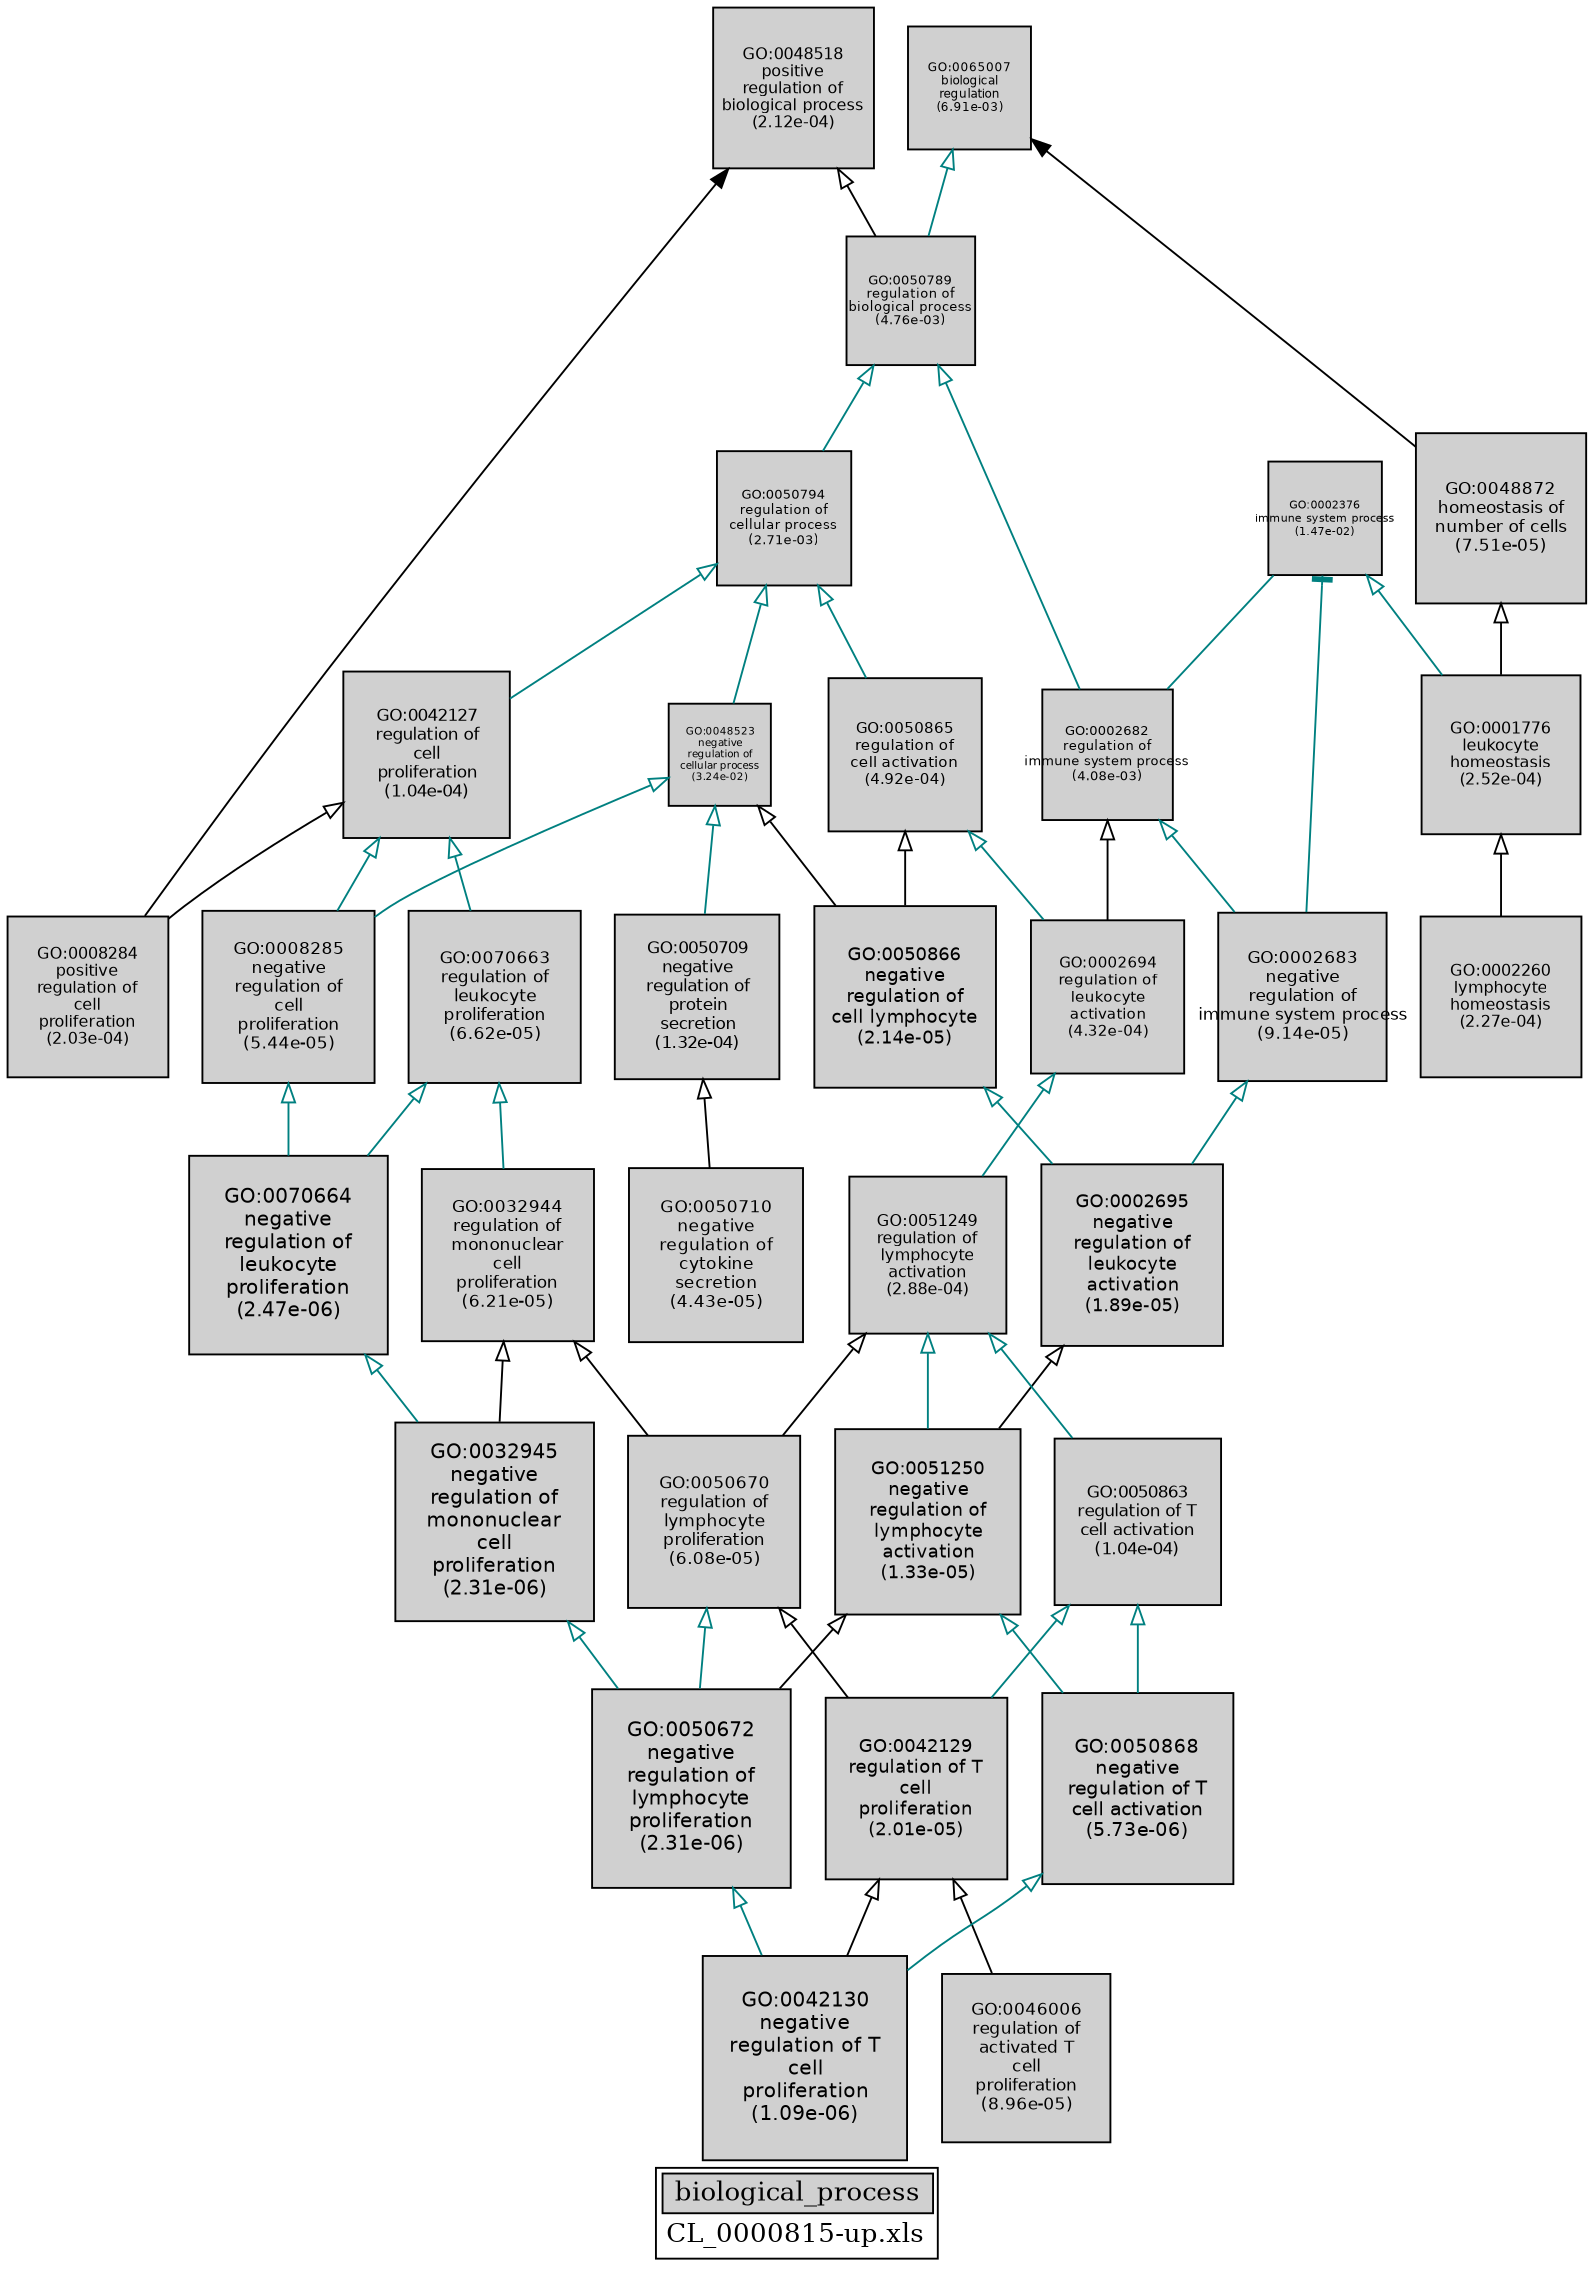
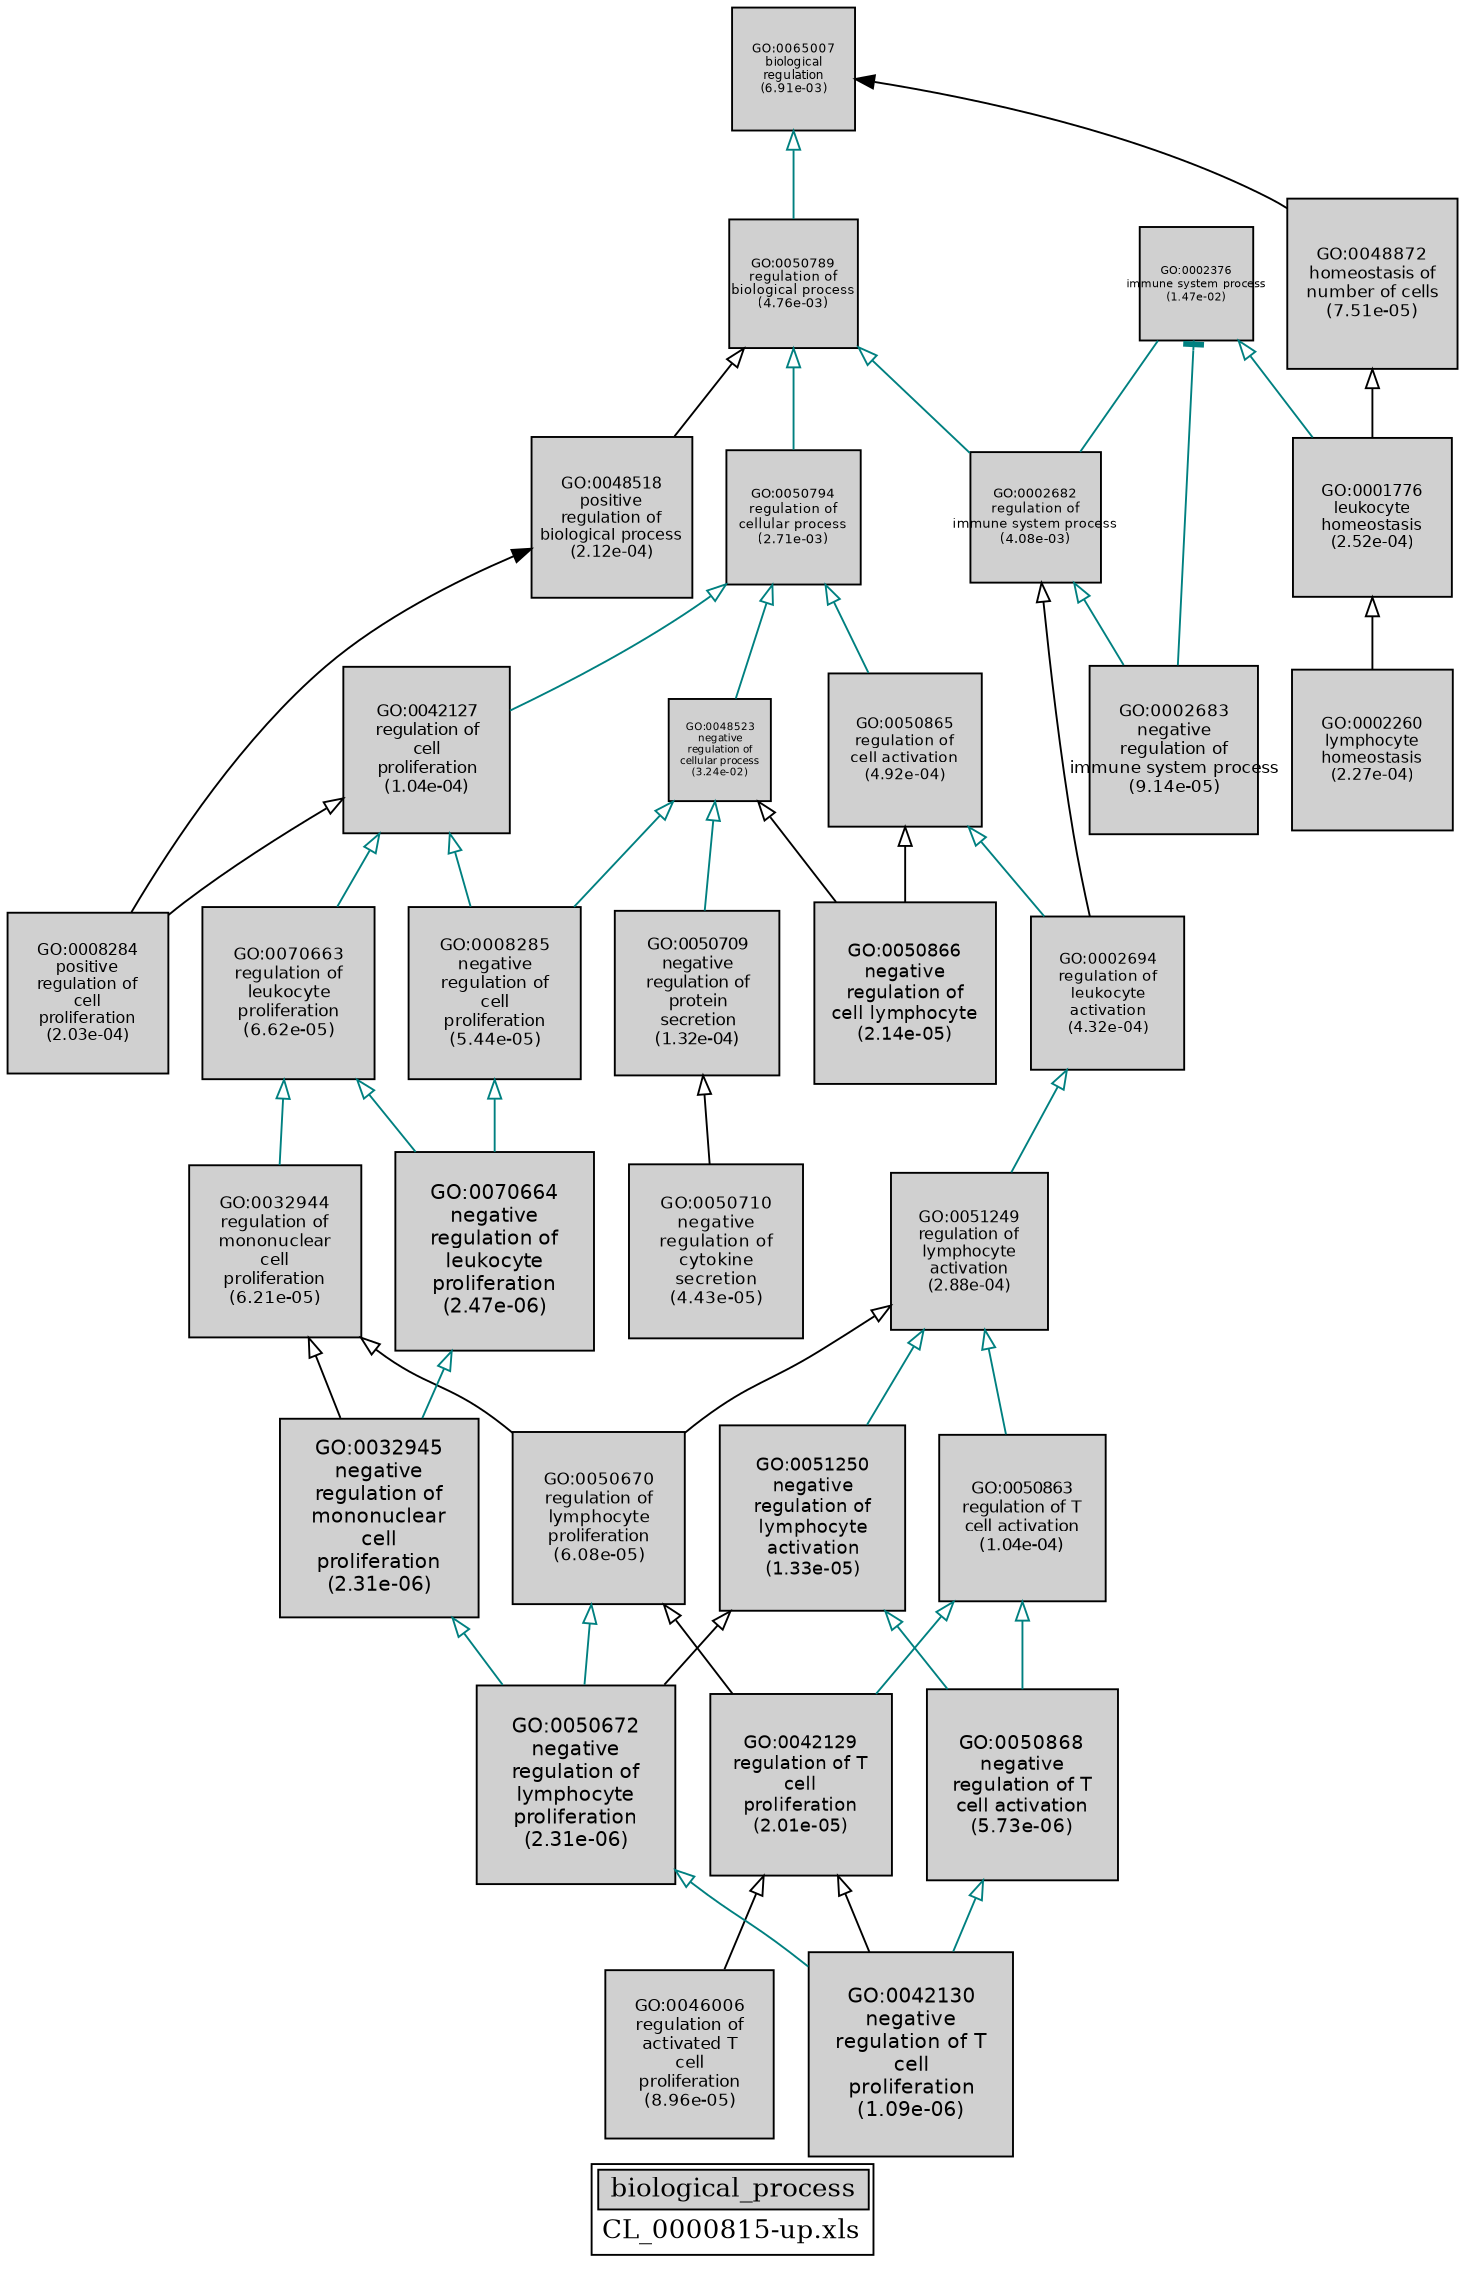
(861, 211) -> (703, 400)
(1132, 1255) -> none
